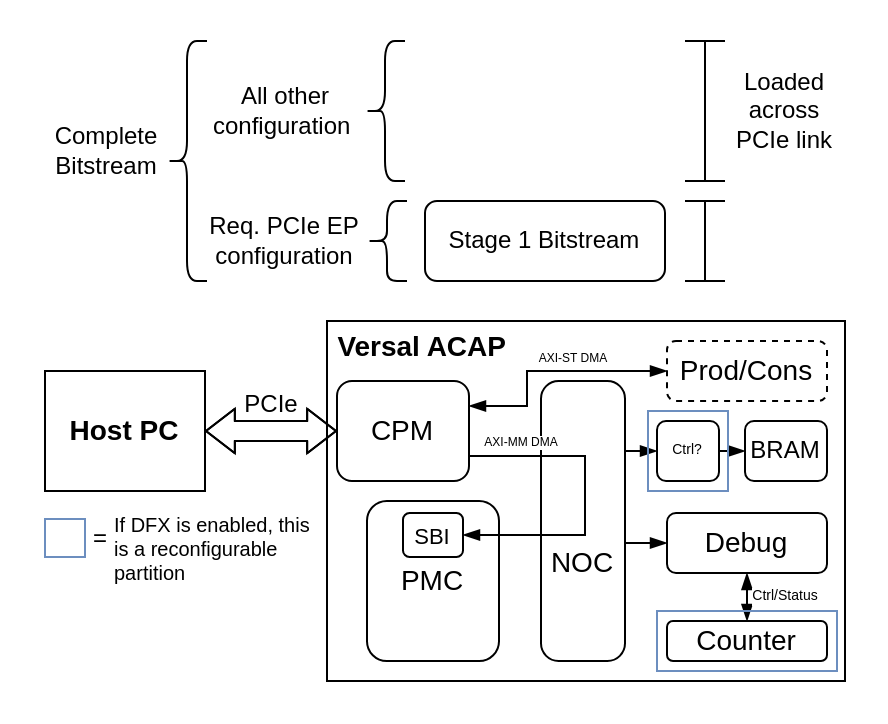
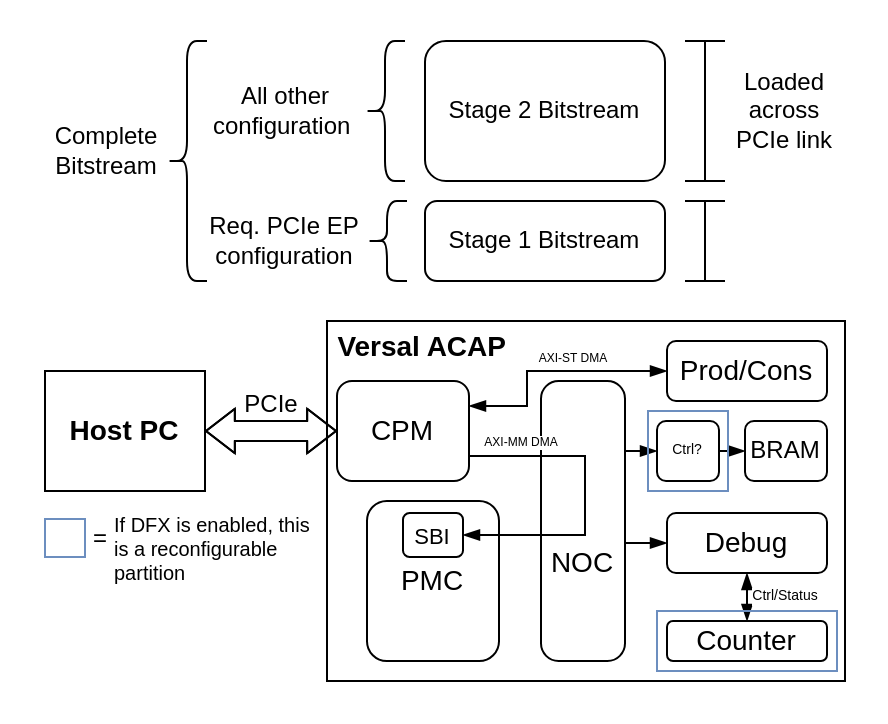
none -> (545, 111)
(747, 371) -> (747, 371)
